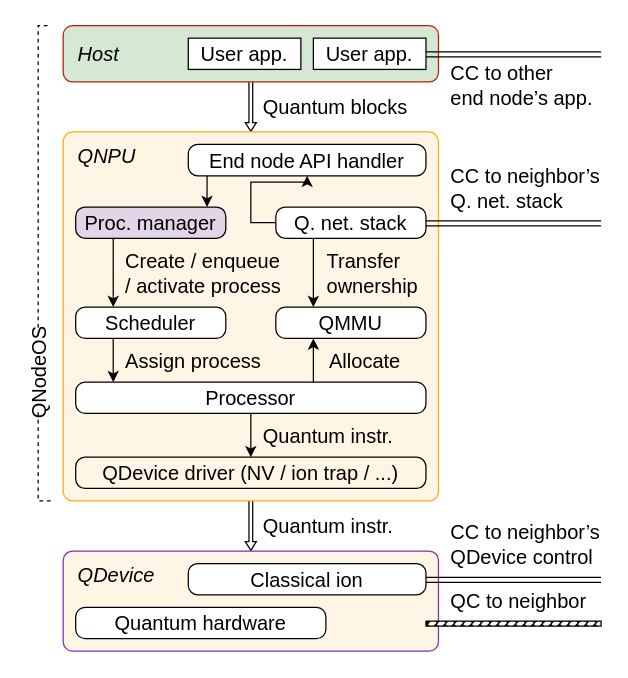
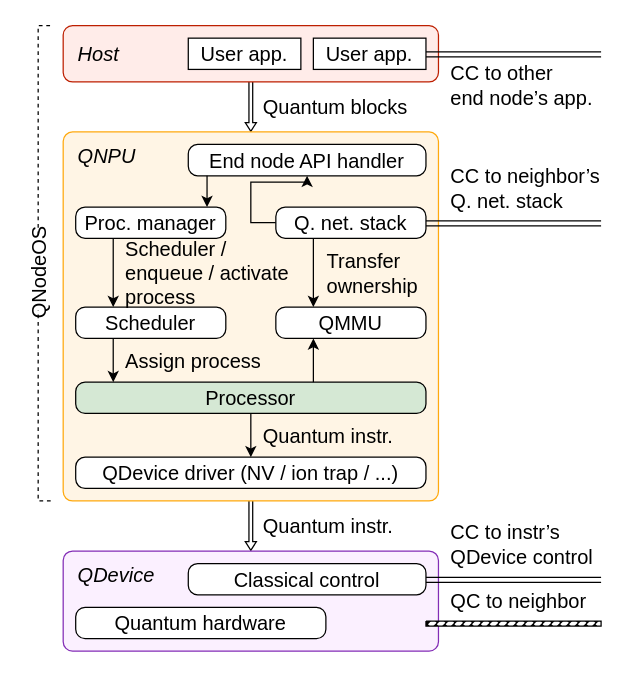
(101, 54) -> (101, 54)
(151, 223) -> (151, 223)
(208, 273) -> (208, 273)
(371, 360) -> none
(38, 373) -> (38, 273)
(251, 398) -> (251, 398)
(251, 473) -> (251, 473)
(527, 544) -> (527, 544)
(307, 579) -> (307, 579)
(251, 601) -> (251, 601)
